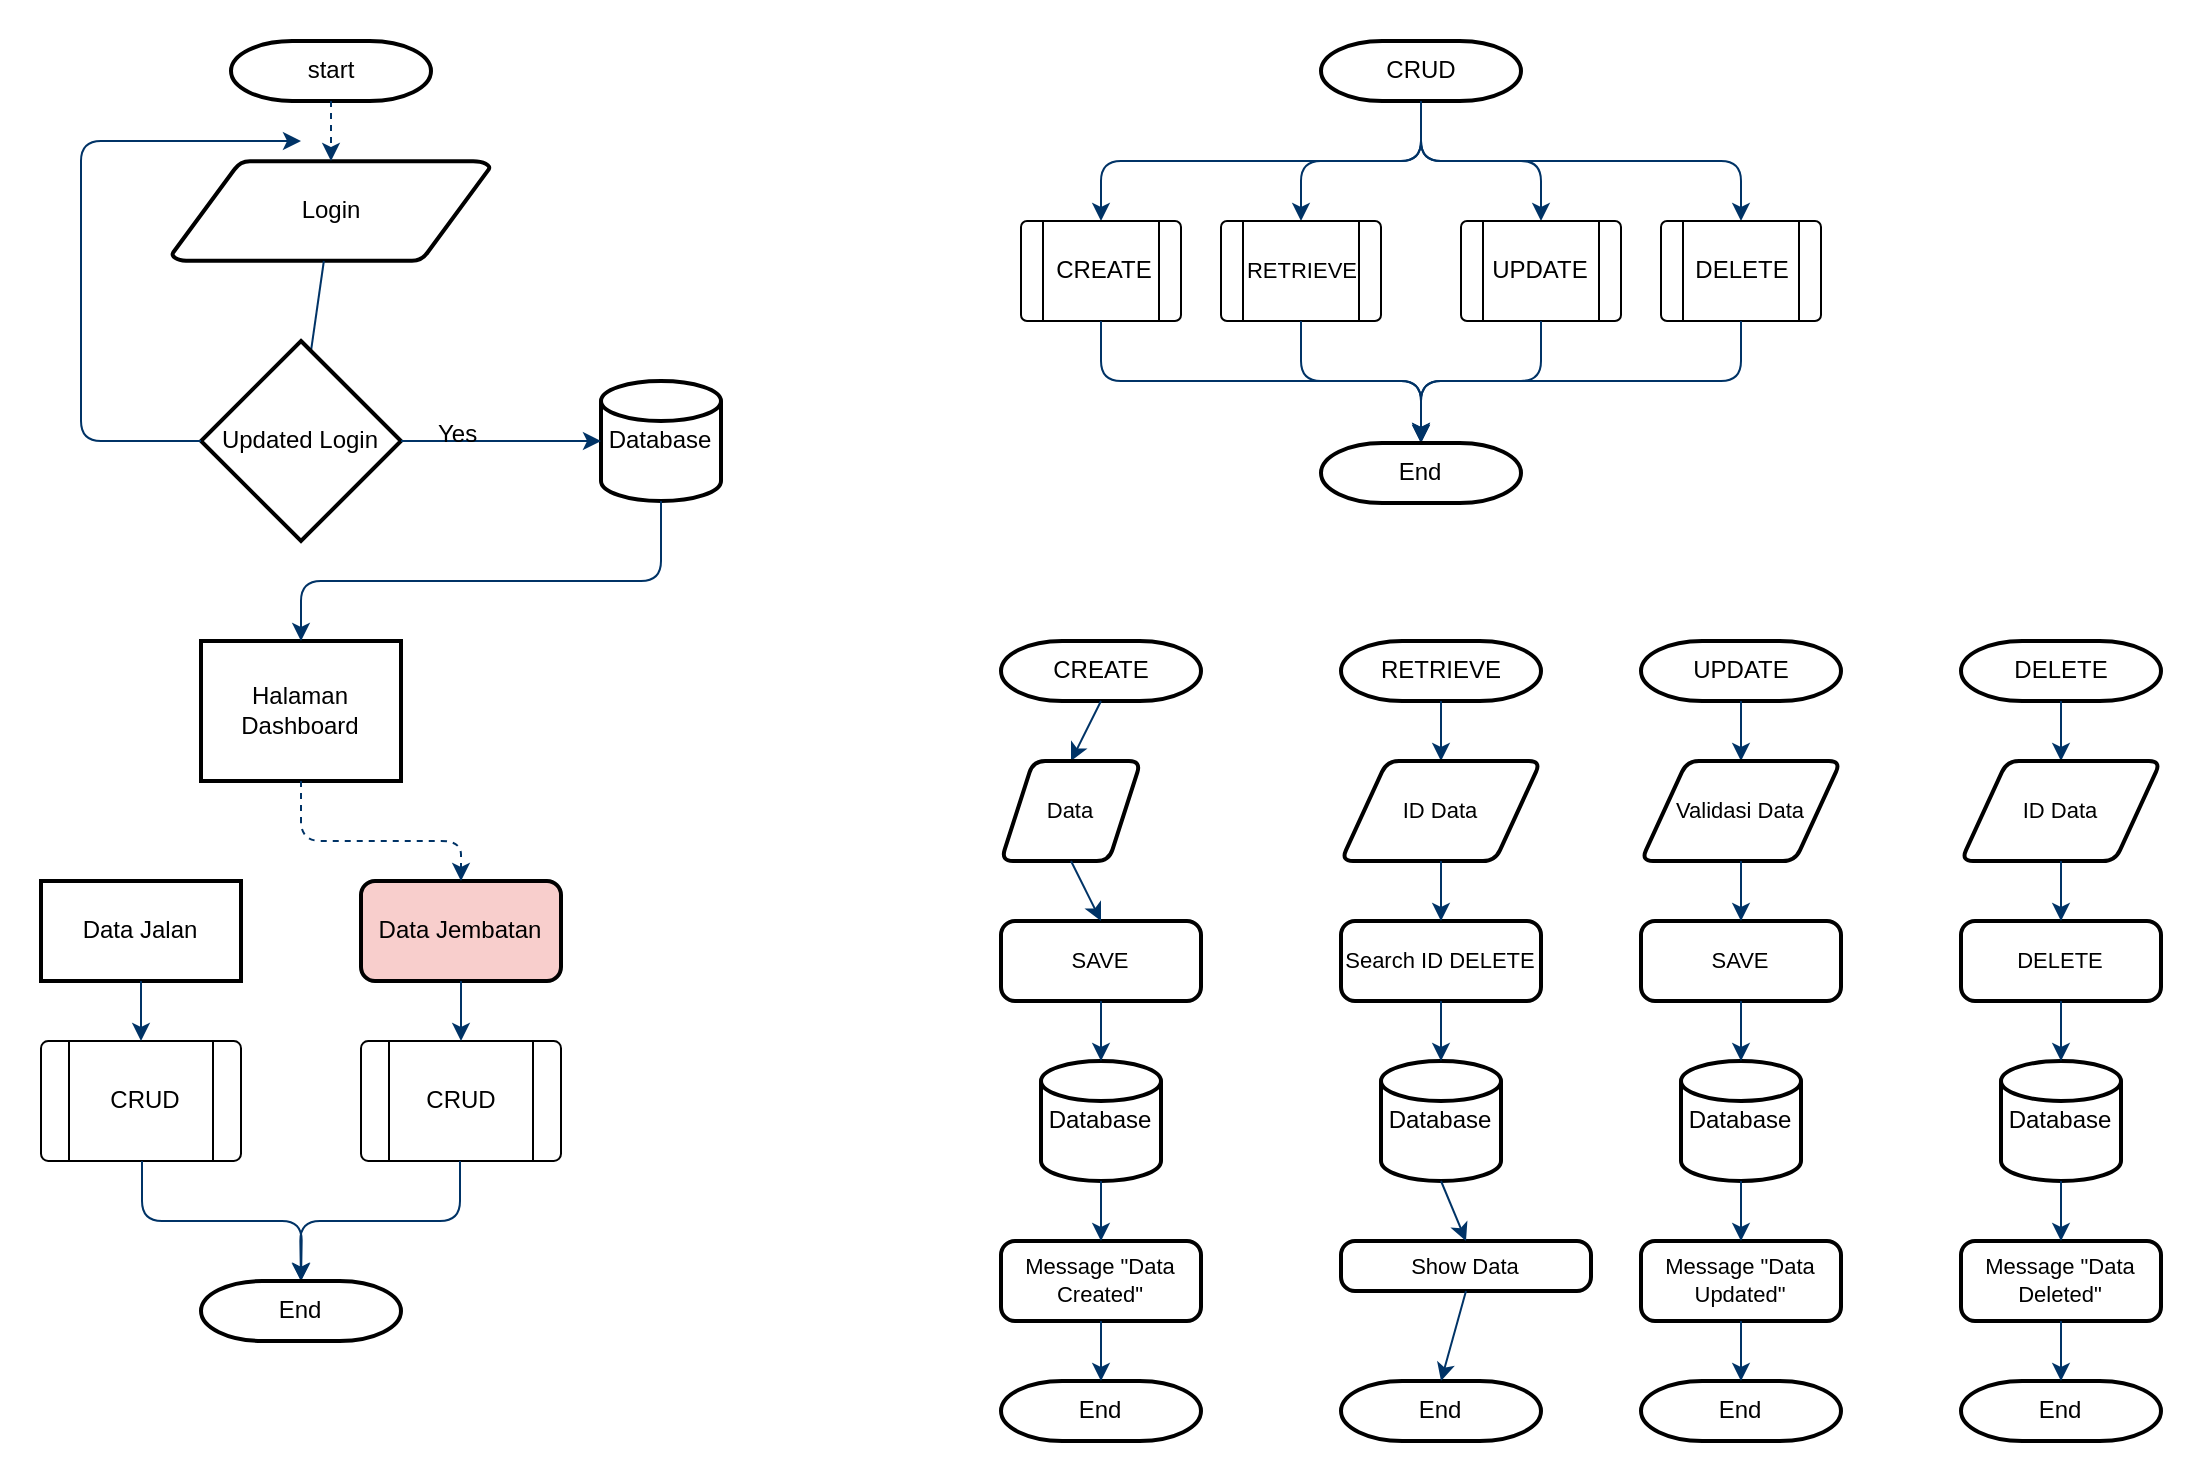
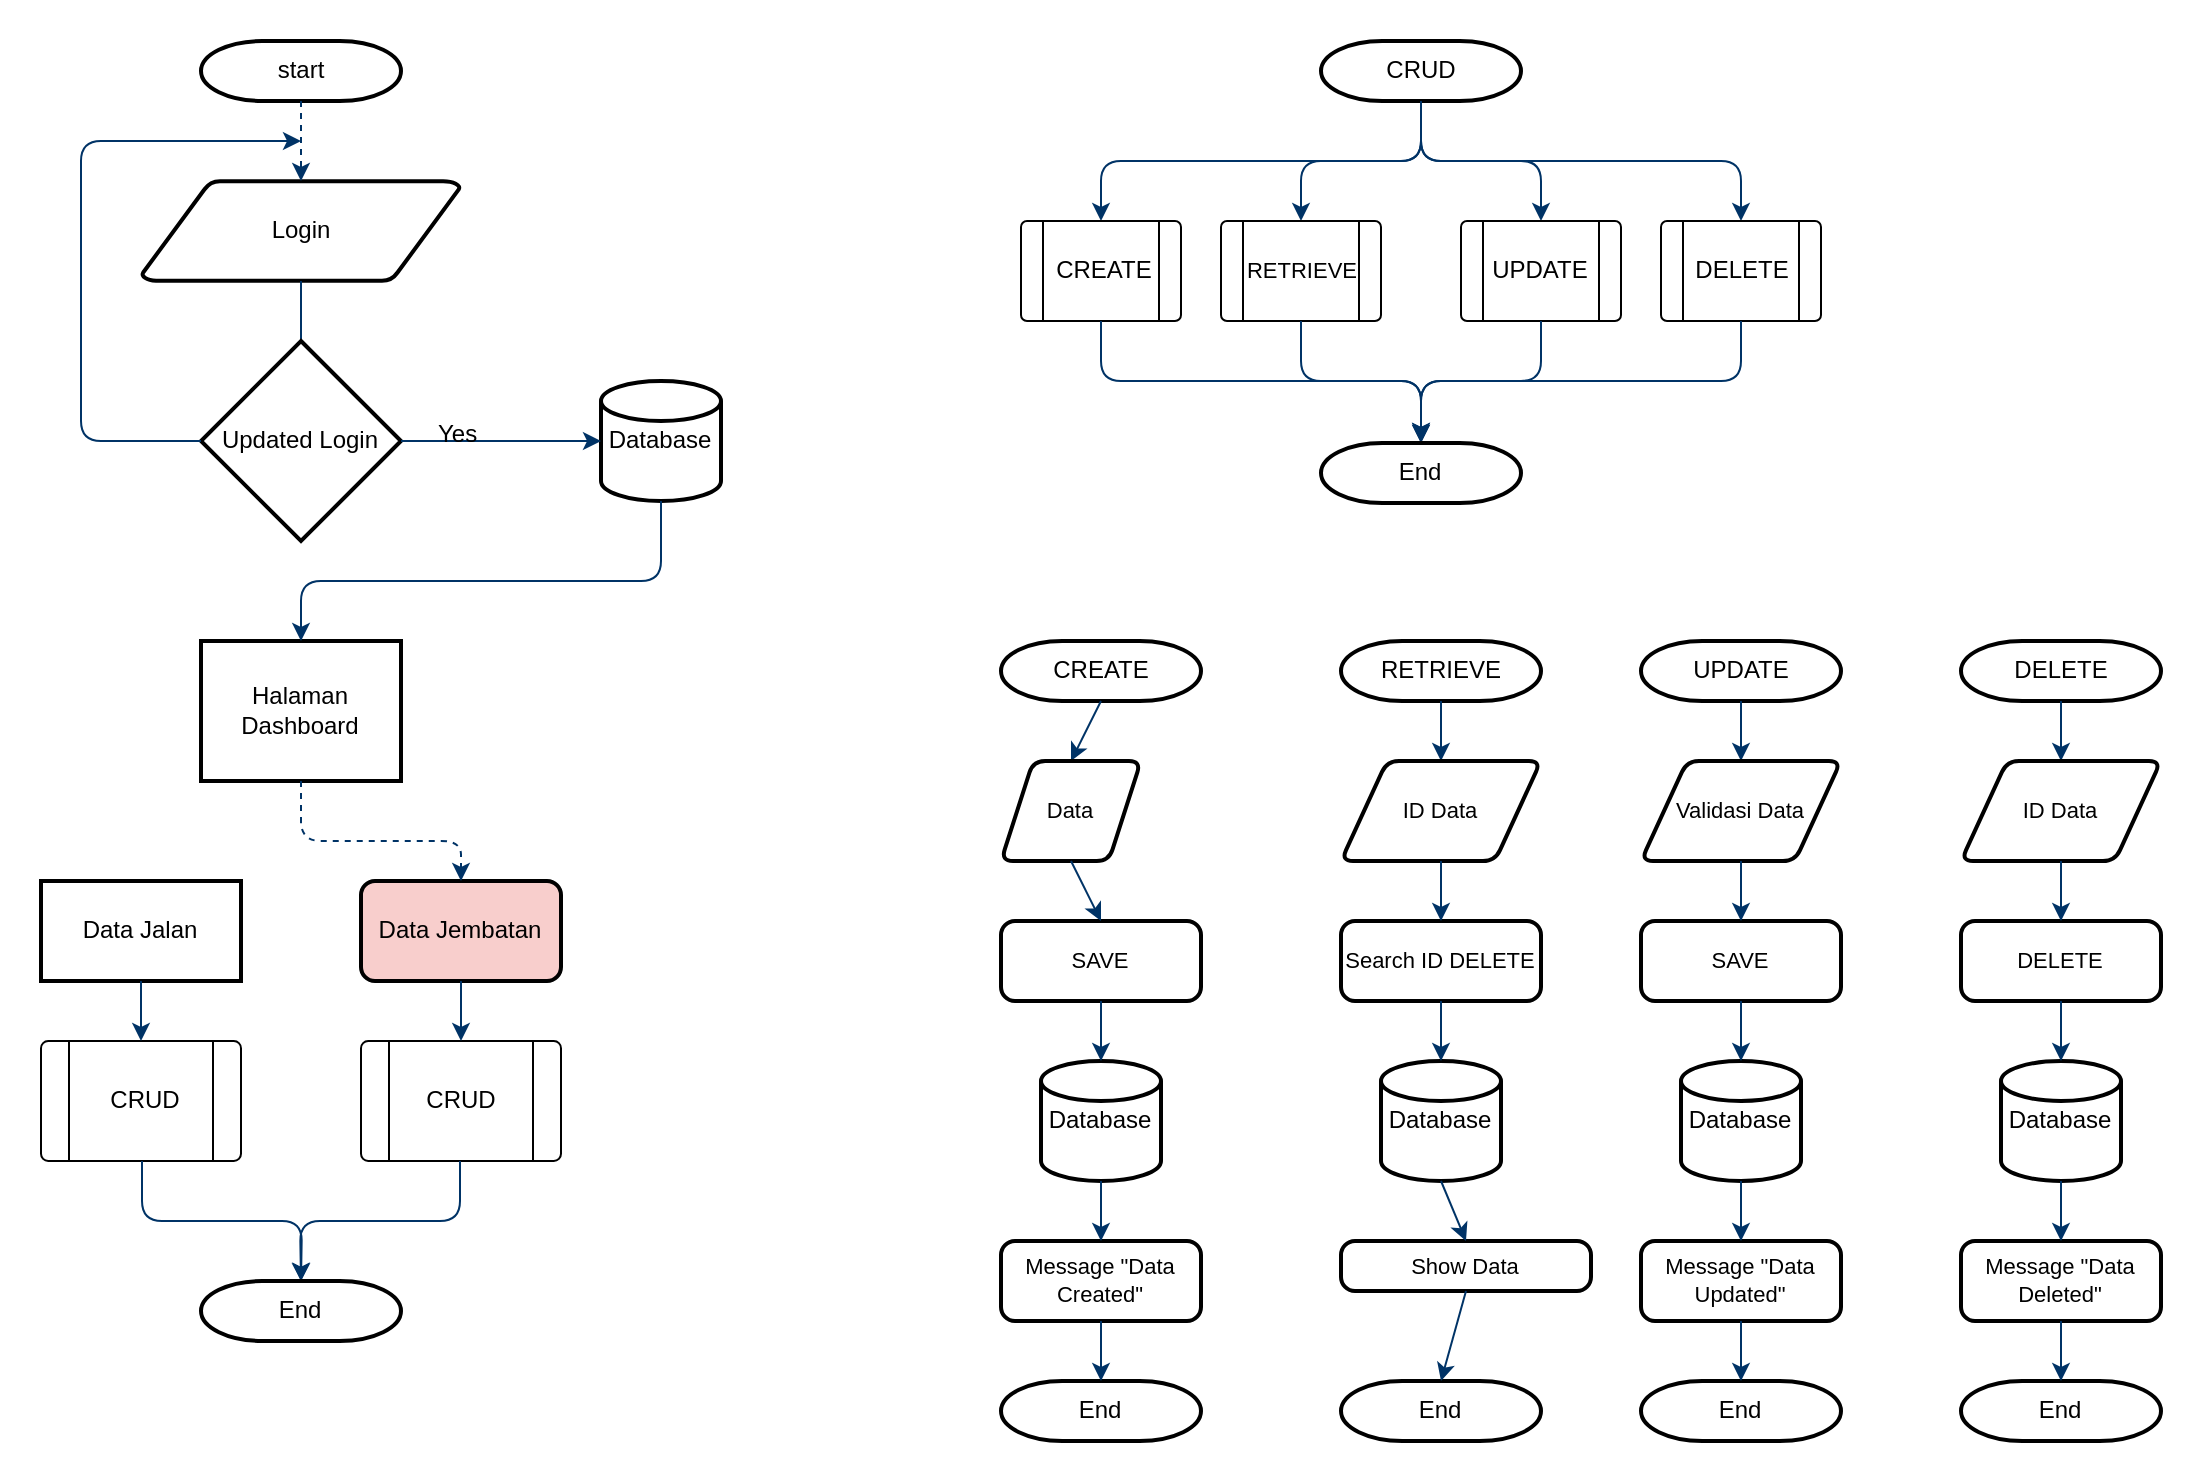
(331, 71) -> (301, 71)
(331, 211) -> (301, 231)
